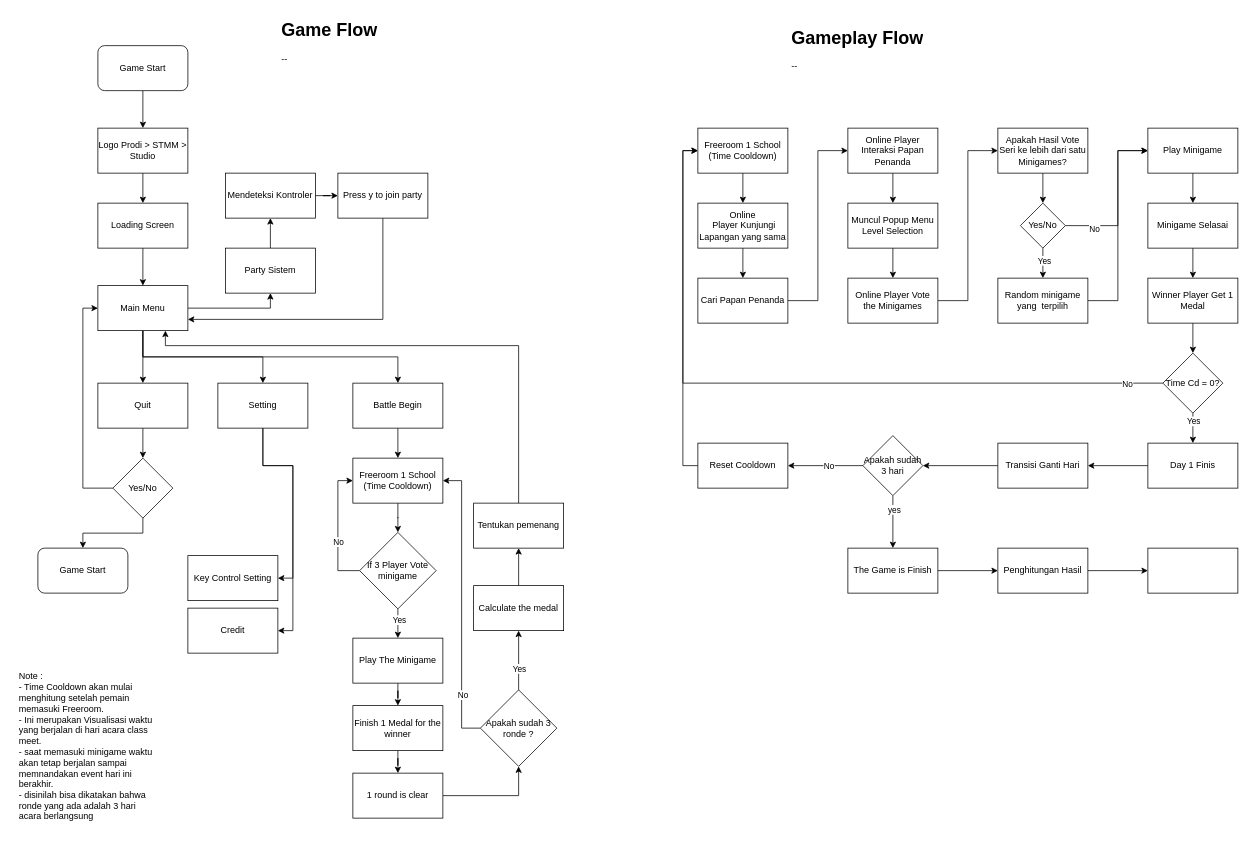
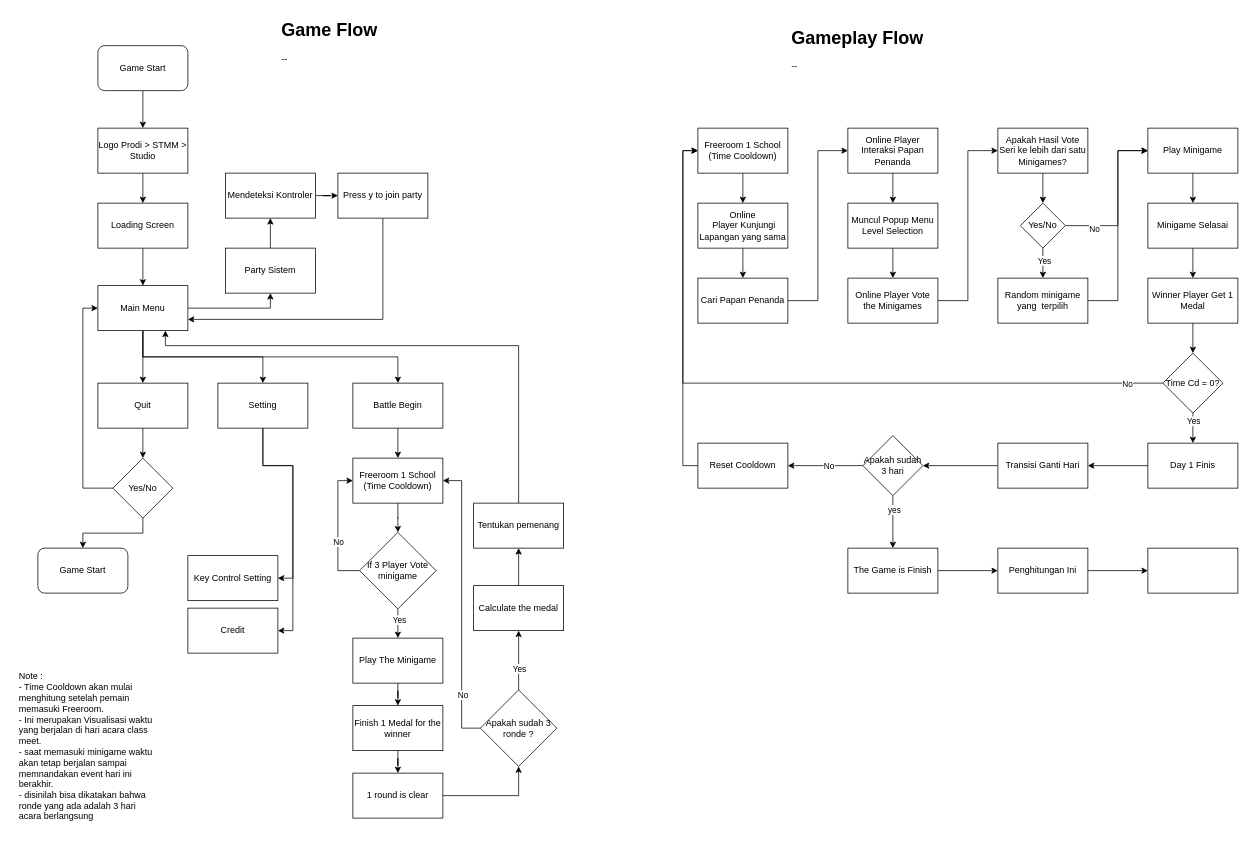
(1043, 570) -> (1043, 570)
